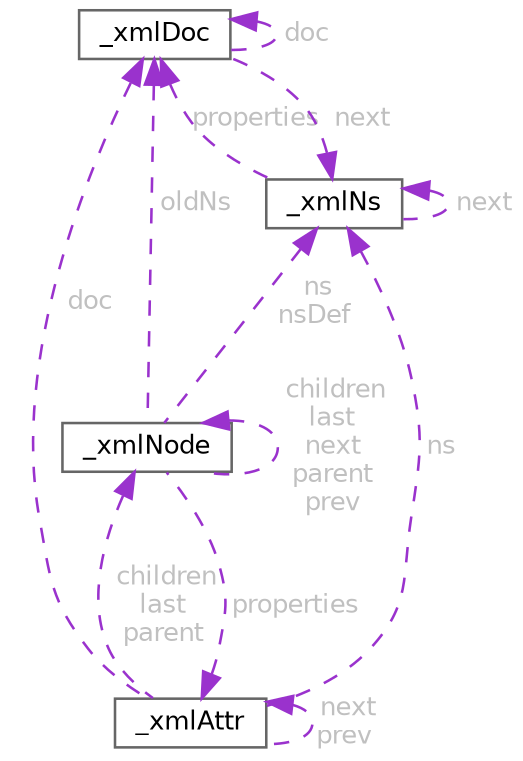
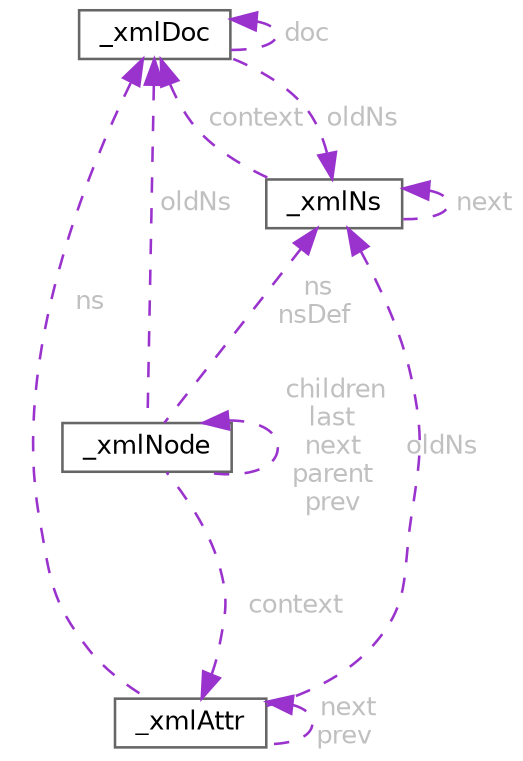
(252, 119) -> (252, 119)
(359, 119) -> (359, 119)
(87, 303) -> (87, 303)
(438, 447) -> (438, 447)
(99, 605) -> none
(292, 606) -> (292, 606)
